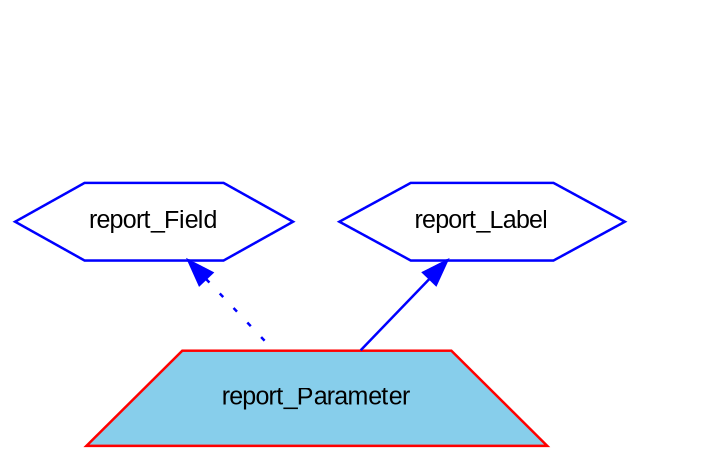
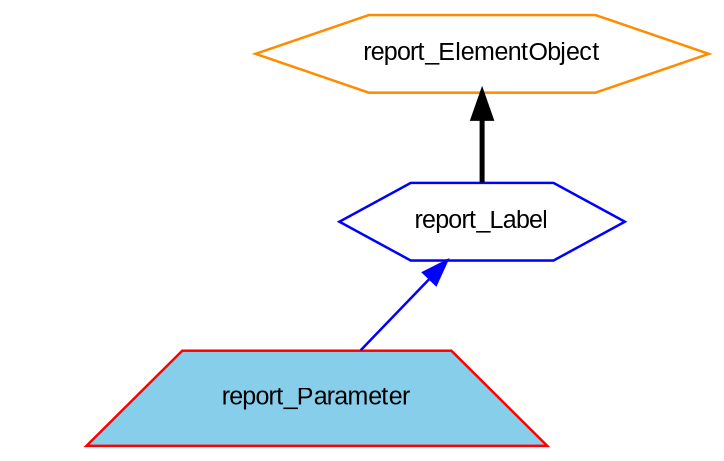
none -> (482, 54)
(154, 222) -> none
